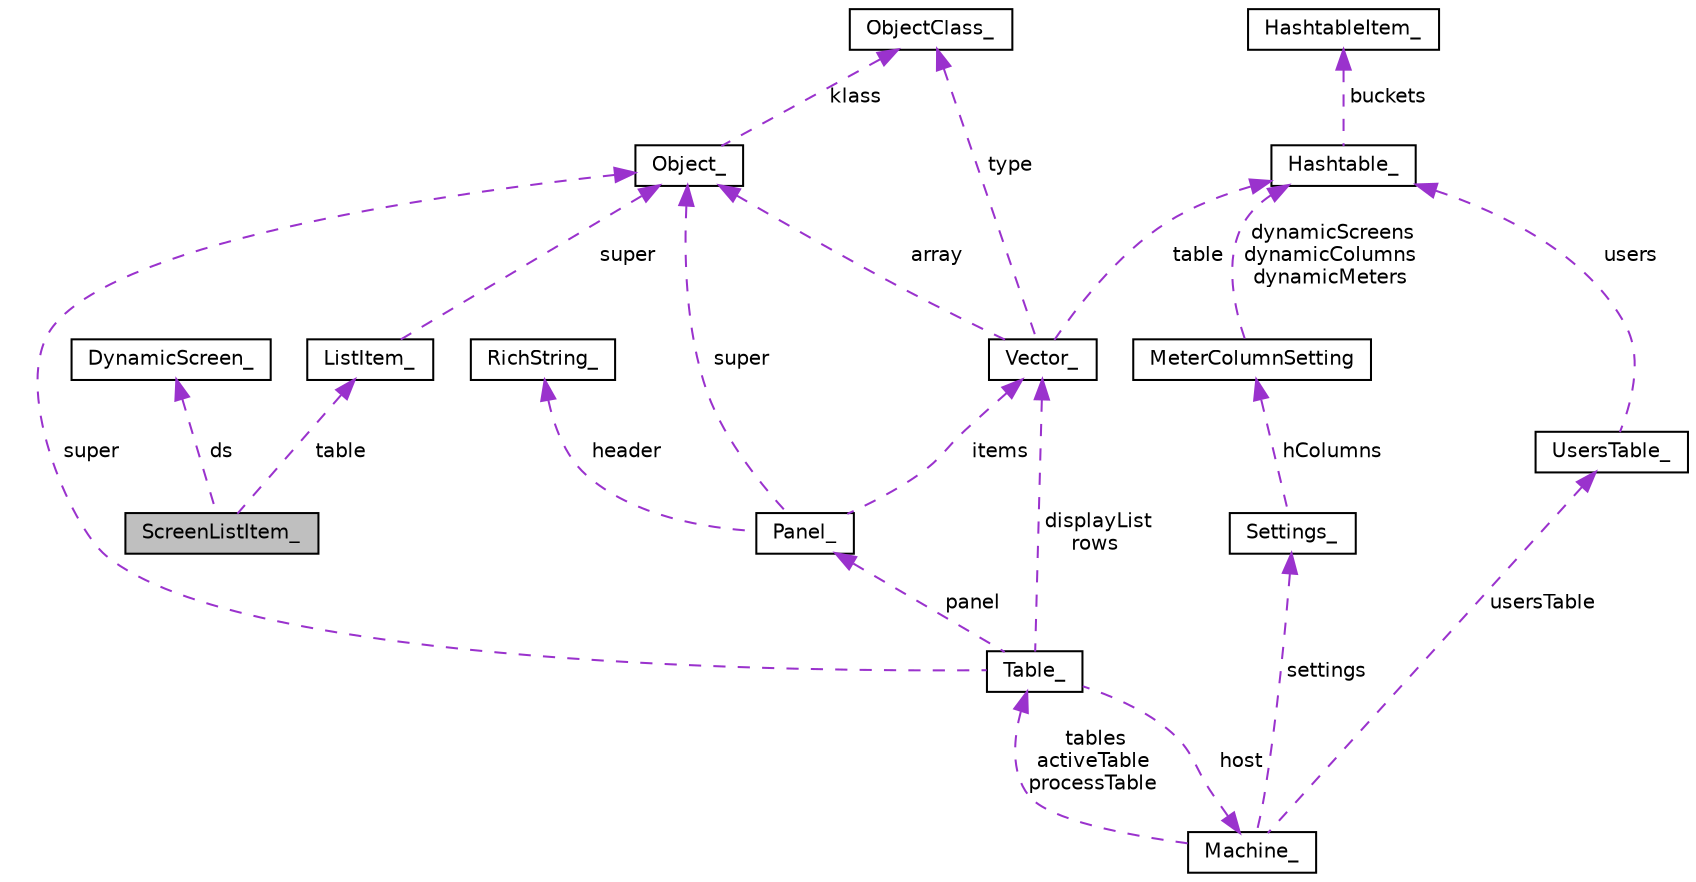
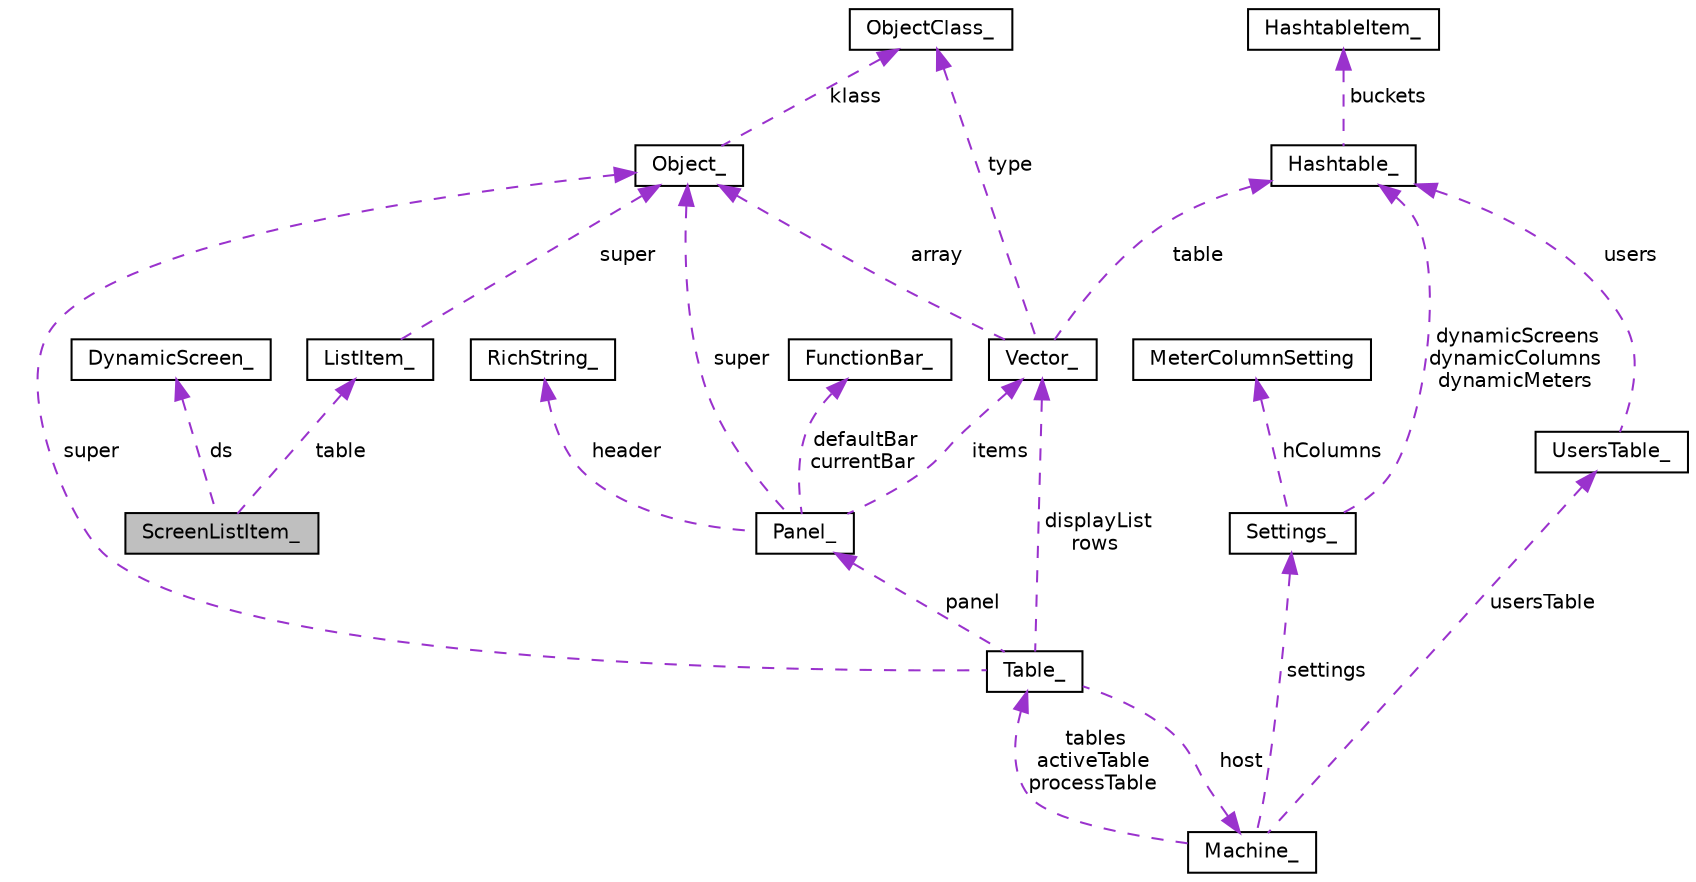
(1233, 261) -> (1425, 366)
none -> (870, 360)
